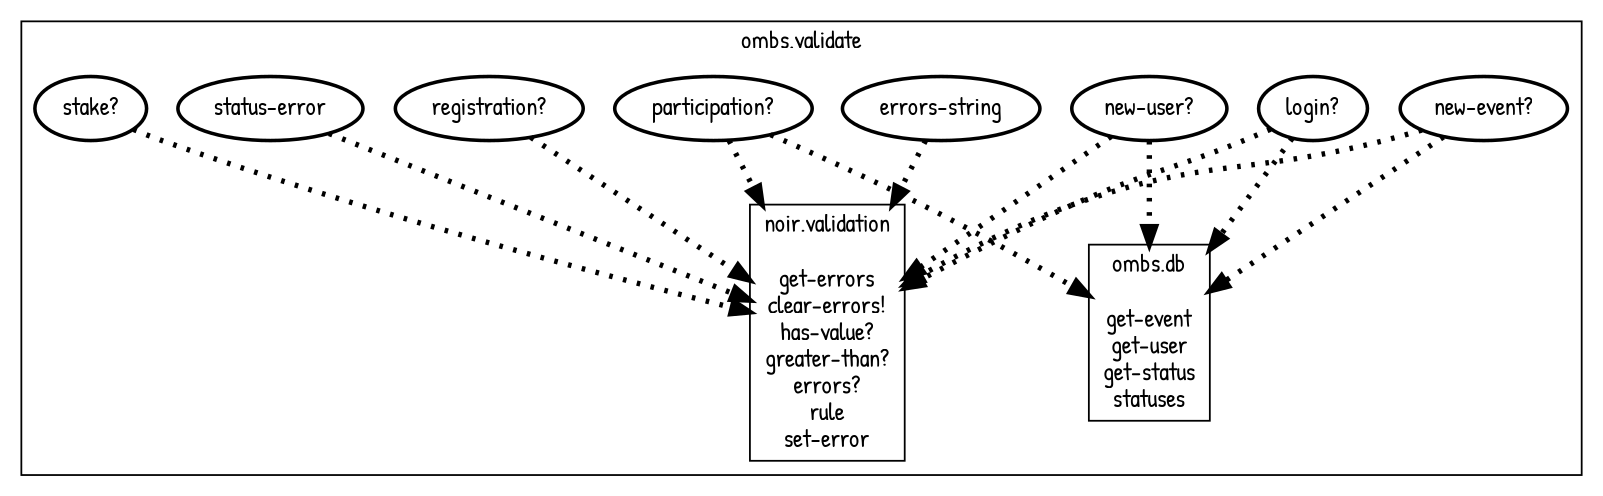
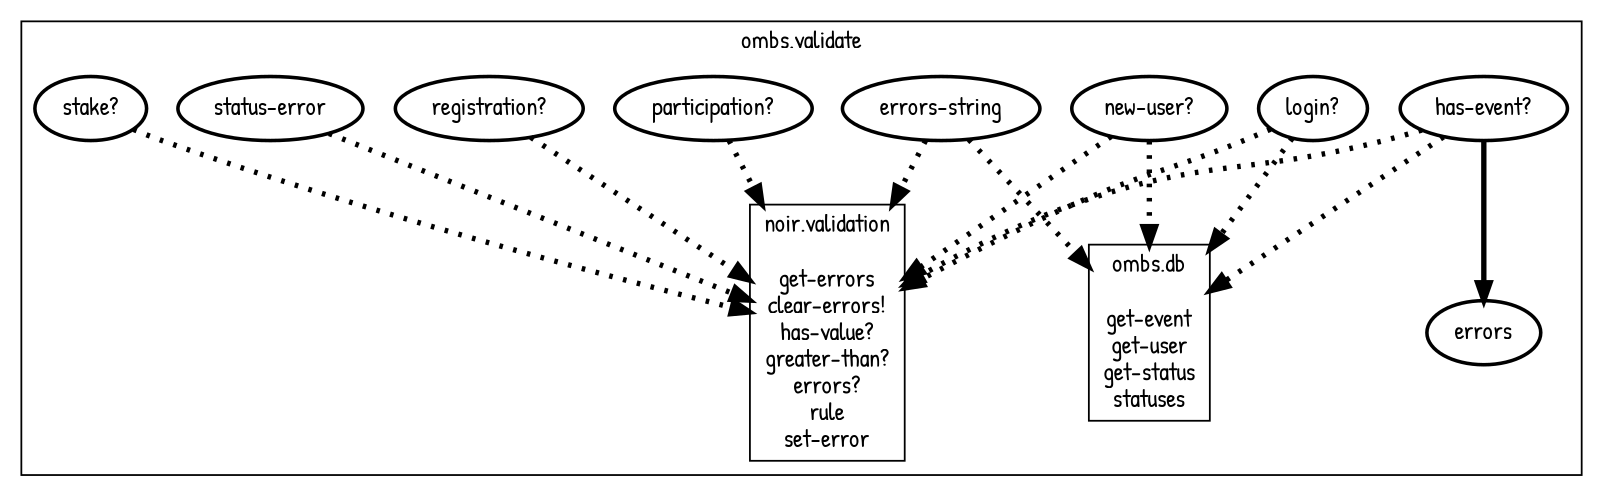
(1484, 109) -> (1484, 109)
(924, 206) -> (1015, 188)
none -> (1484, 333)
